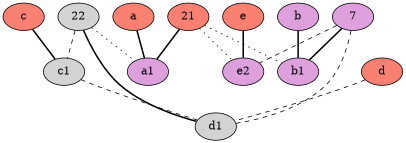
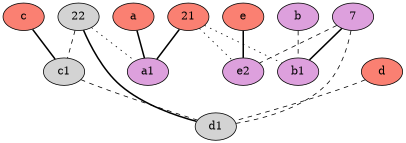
(298, 39) -> (298, 39)
